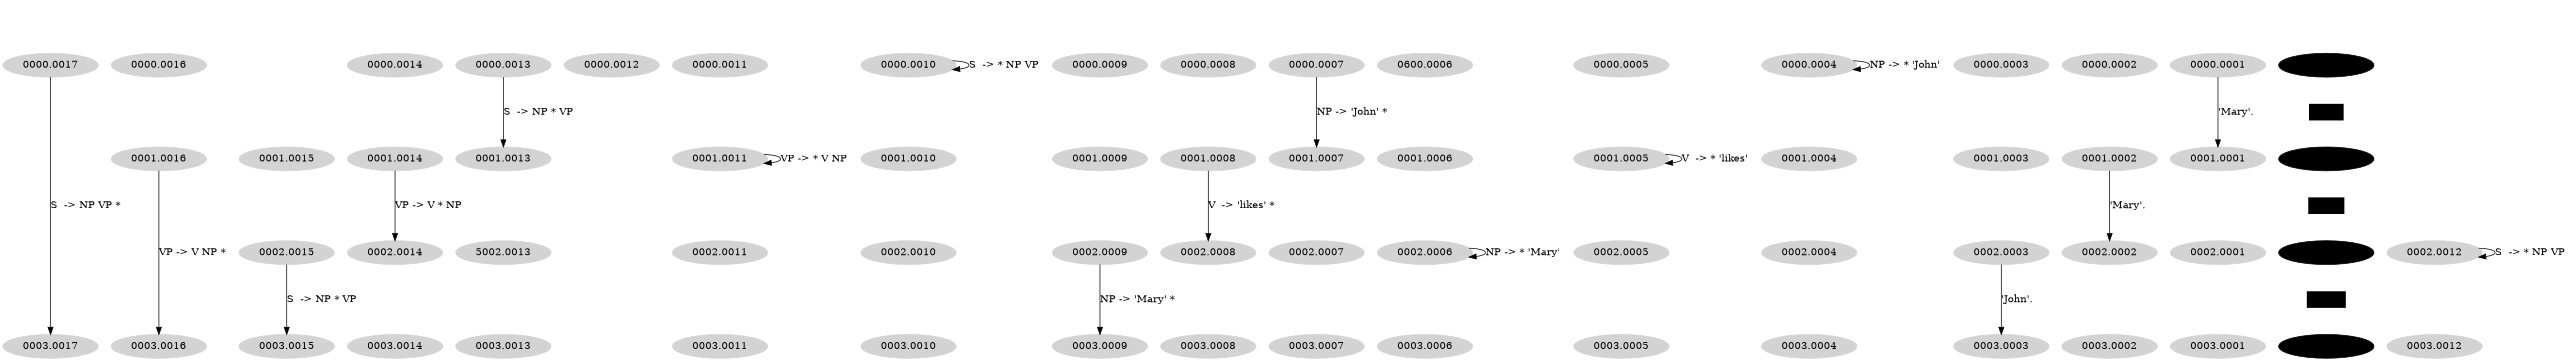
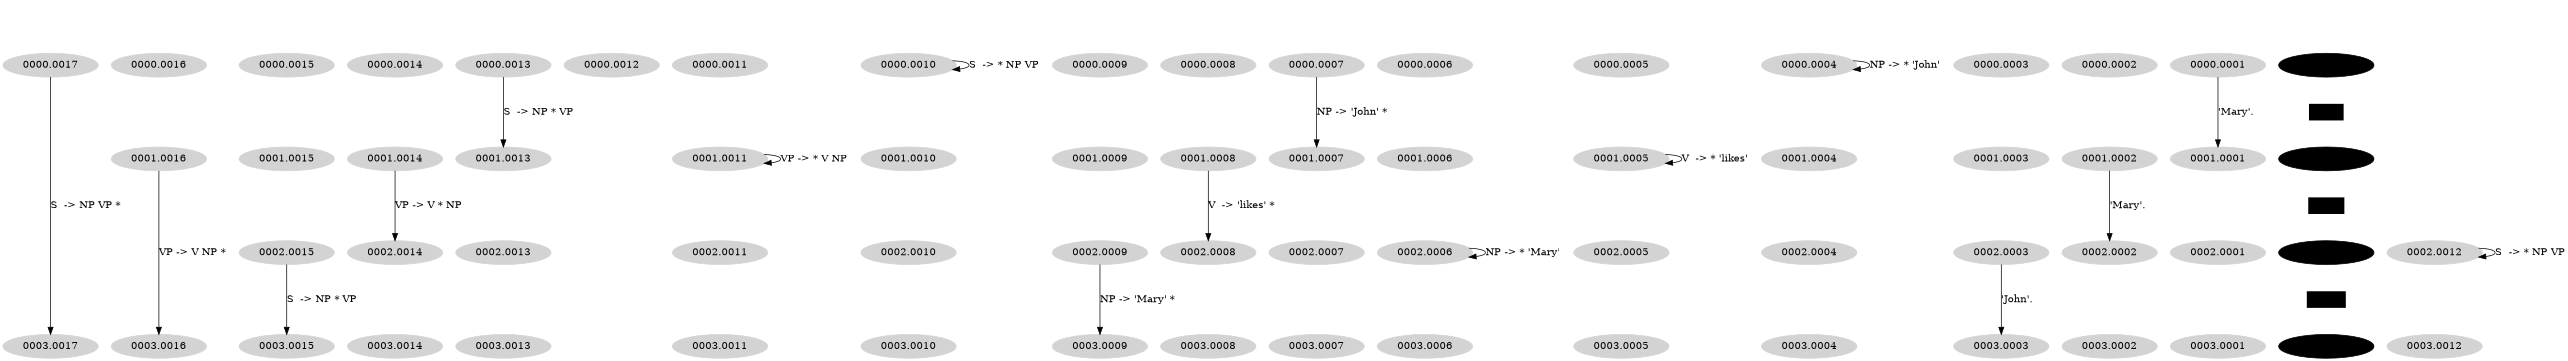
none -> (287, 65)
(1425, 65) -> (1425, 65)
(503, 253) -> (503, 253)
